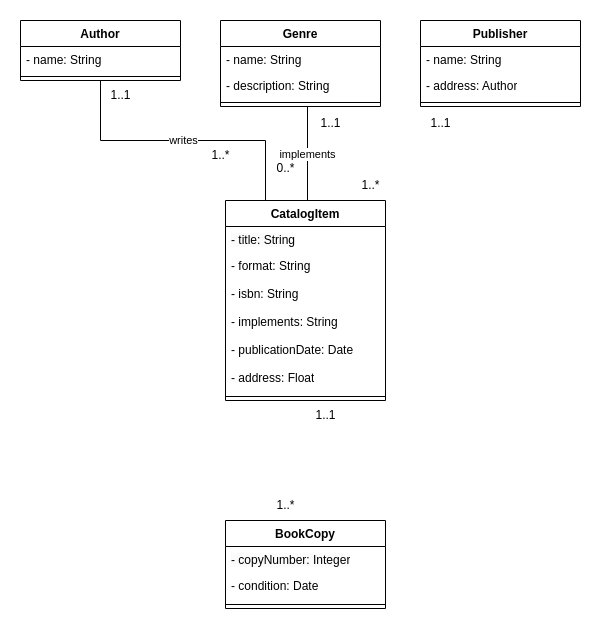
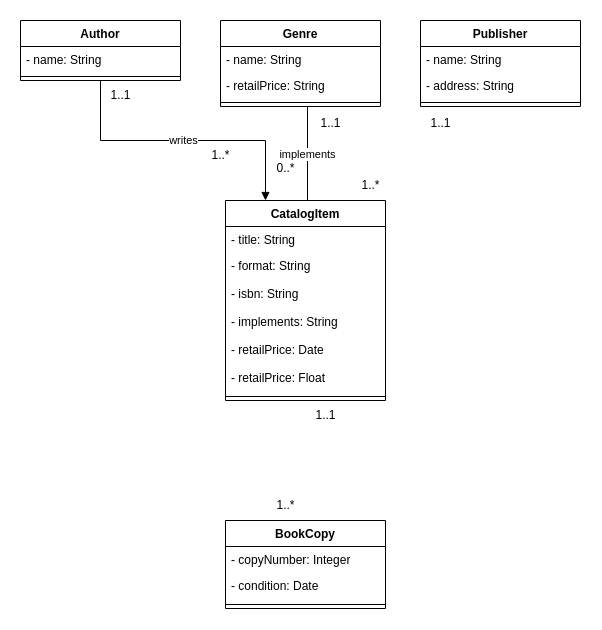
(288, 87) -> (286, 87)
(479, 87) -> (477, 87)
(266, 194) -> (266, 191)
(299, 351) -> (286, 351)
(279, 379) -> (288, 379)
